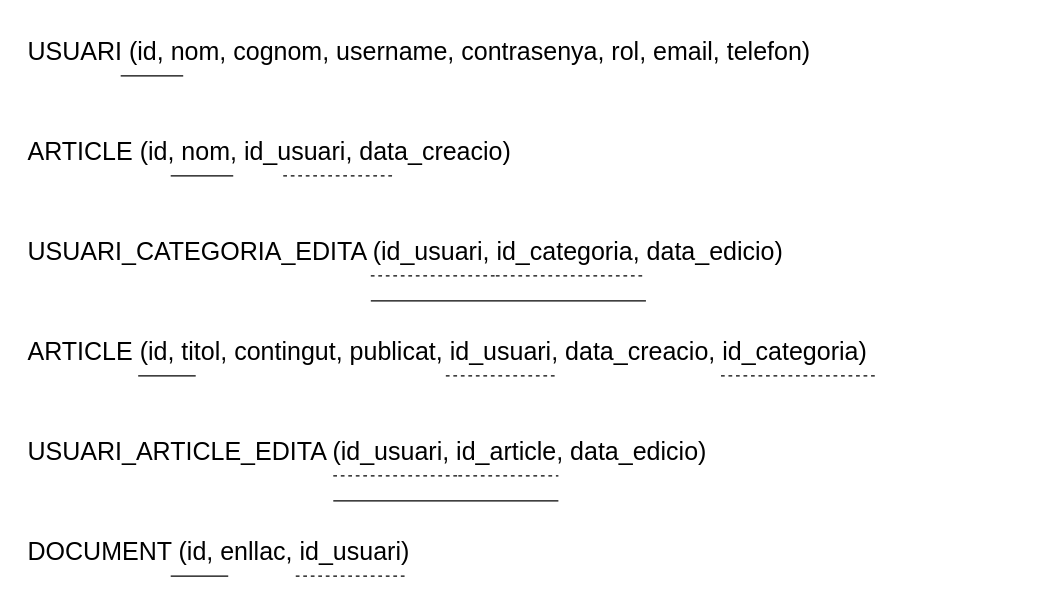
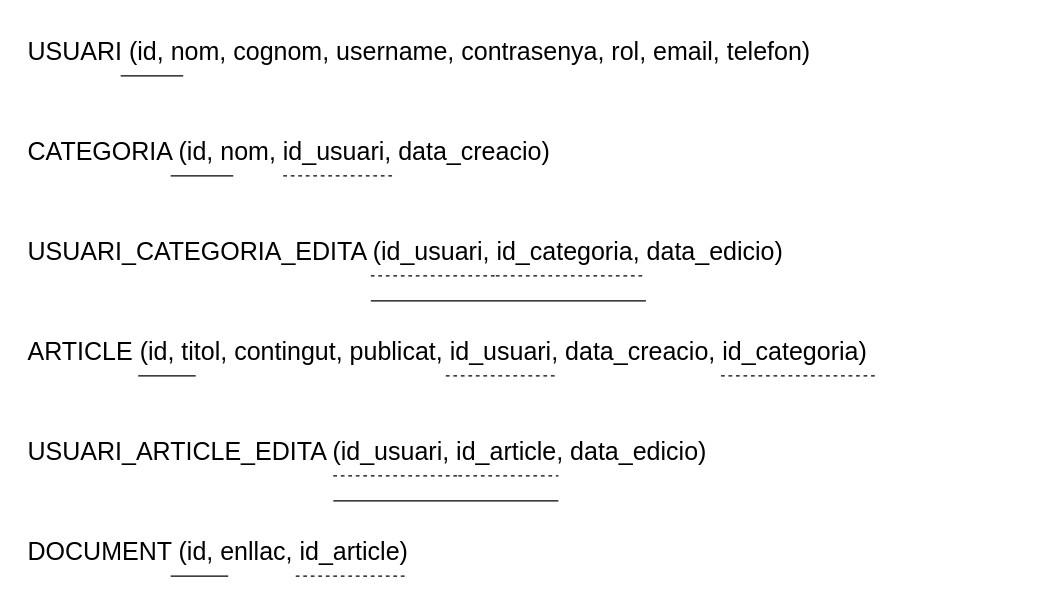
(286, 151) -> (300, 151)
(220, 551) -> (223, 551)
